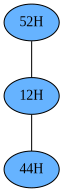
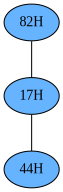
(32, 22) -> (32, 22)
(32, 96) -> (32, 96)
